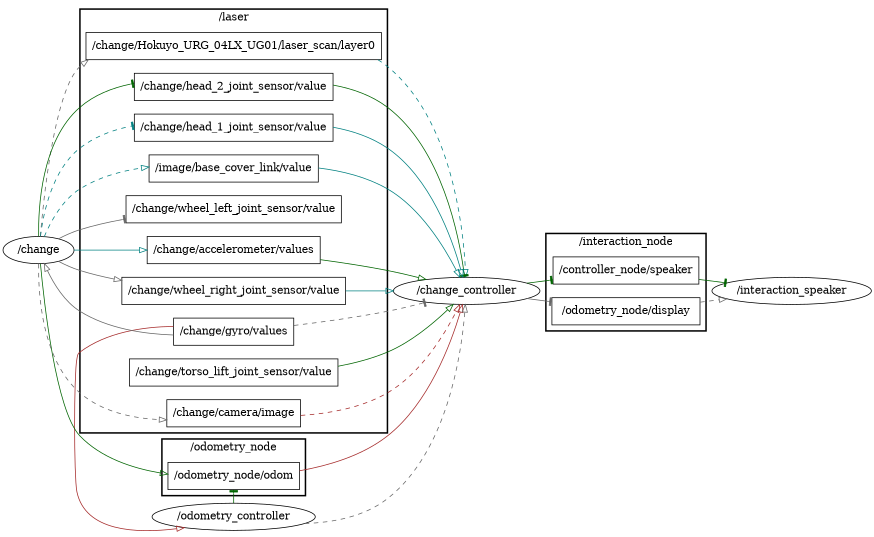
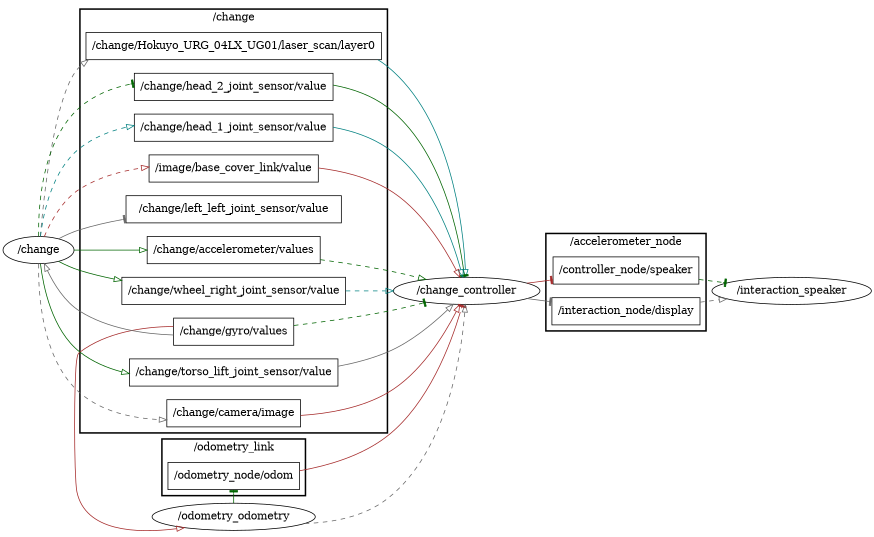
(234, 18) -> (234, 18)
(60, 132) -> (60, 132)
(444, 154) -> (444, 154)
(64, 166) -> (64, 166)
(85, 186) -> (85, 186)
(402, 199) -> (402, 199)
(234, 209) -> (234, 209)
(626, 242) -> (626, 242)
(107, 250) -> (107, 250)
(370, 267) -> (370, 267)
(86, 272) -> (86, 272)
(711, 281) -> (711, 281)
(538, 282) -> (538, 282)
(366, 291) -> (366, 291)
(626, 311) -> (626, 311)
(358, 316) -> (358, 316)
(398, 347) -> (398, 347)
(395, 388) -> (395, 388)
(62, 396) -> (63, 333)
(406, 419) -> (406, 419)
(234, 448) -> (234, 448)
(234, 517) -> (234, 517)
